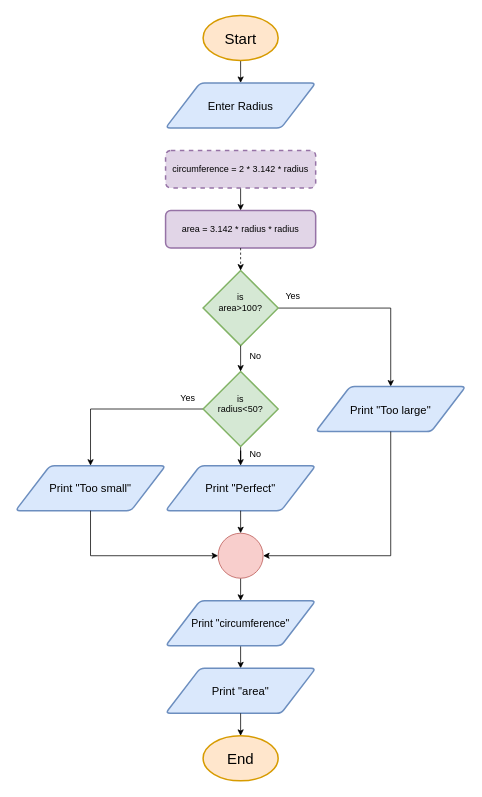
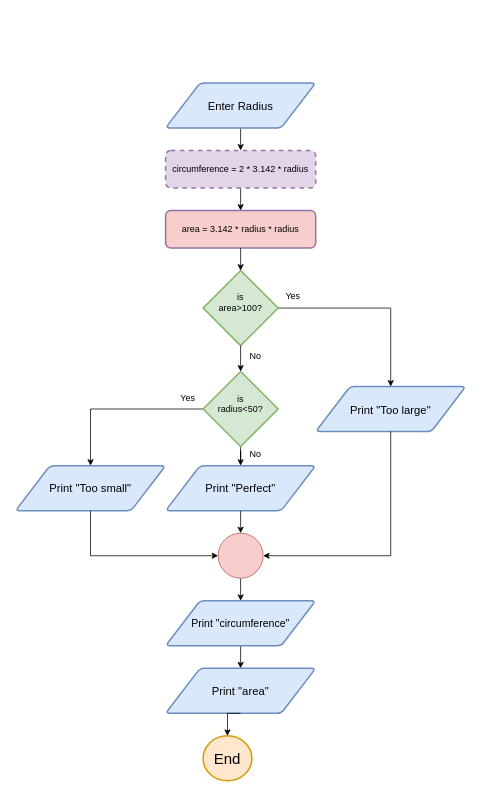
(240, 38) -> none
(240, 69) -> none
none -> (240, 136)
(240, 229) -> (240, 229)
(240, 256) -> (240, 256)
(240, 758) -> (227, 758)
